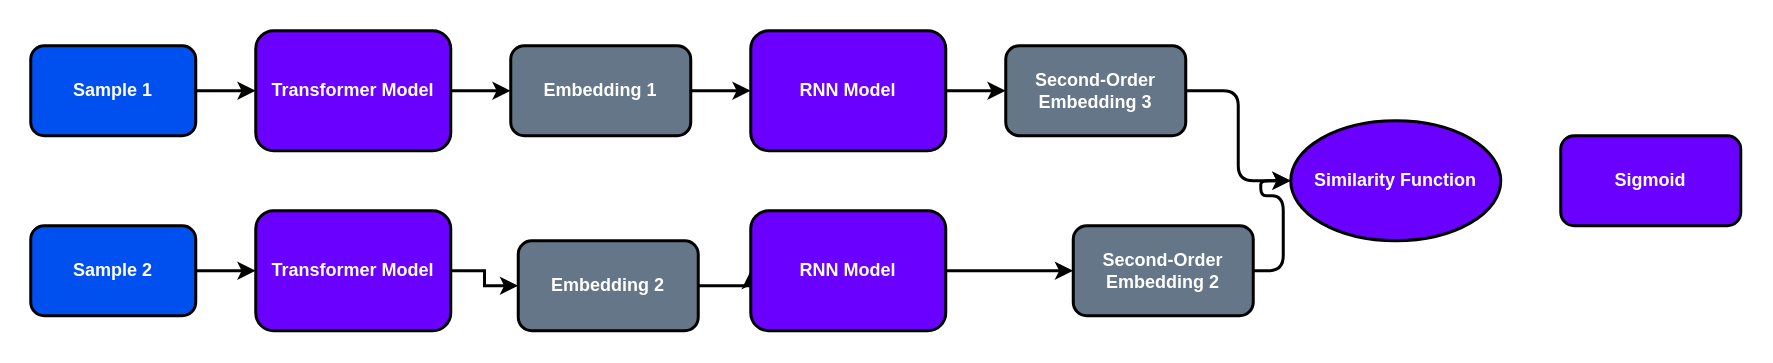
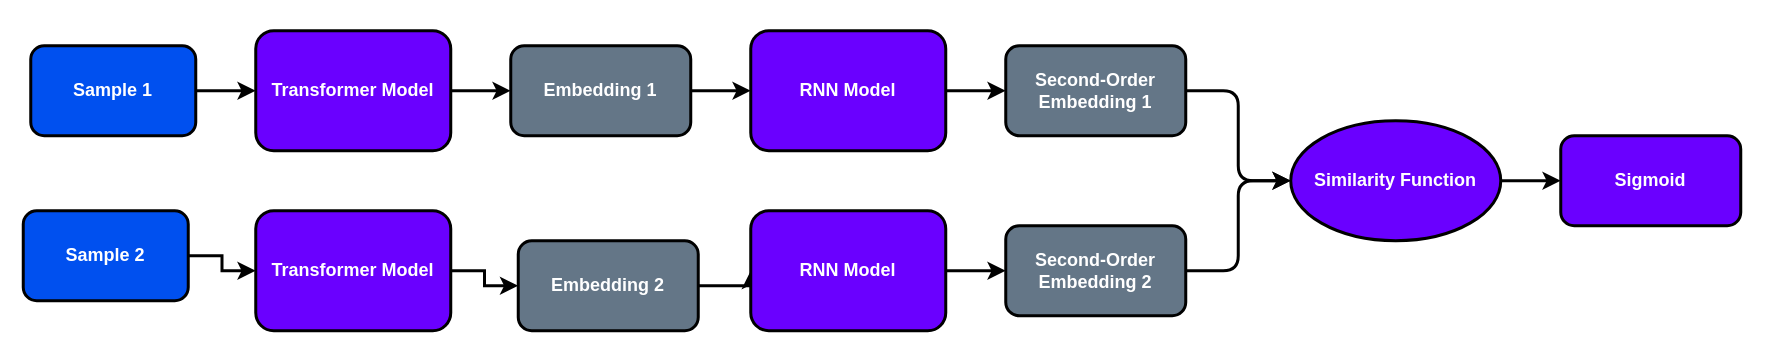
(1096, 91) -> (1096, 91)
none -> (1525, 181)
(113, 271) -> (106, 256)
(1163, 271) -> (1096, 271)
